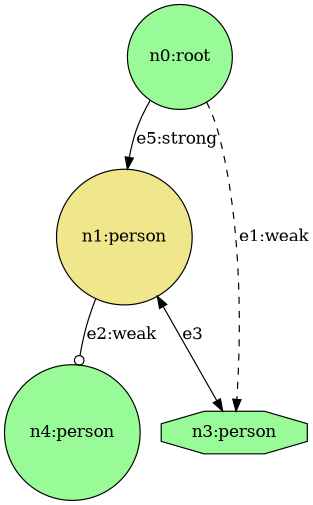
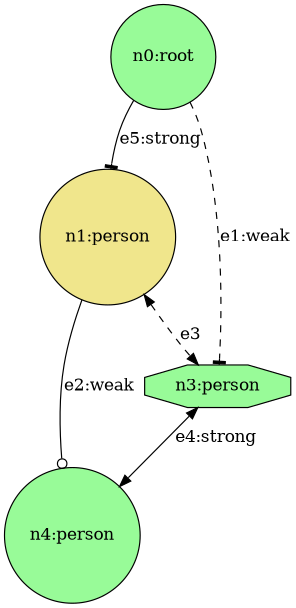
(137, 128) -> (120, 131)
(237, 249) -> (218, 229)
(190, 354) -> (170, 331)
none -> (159, 447)
